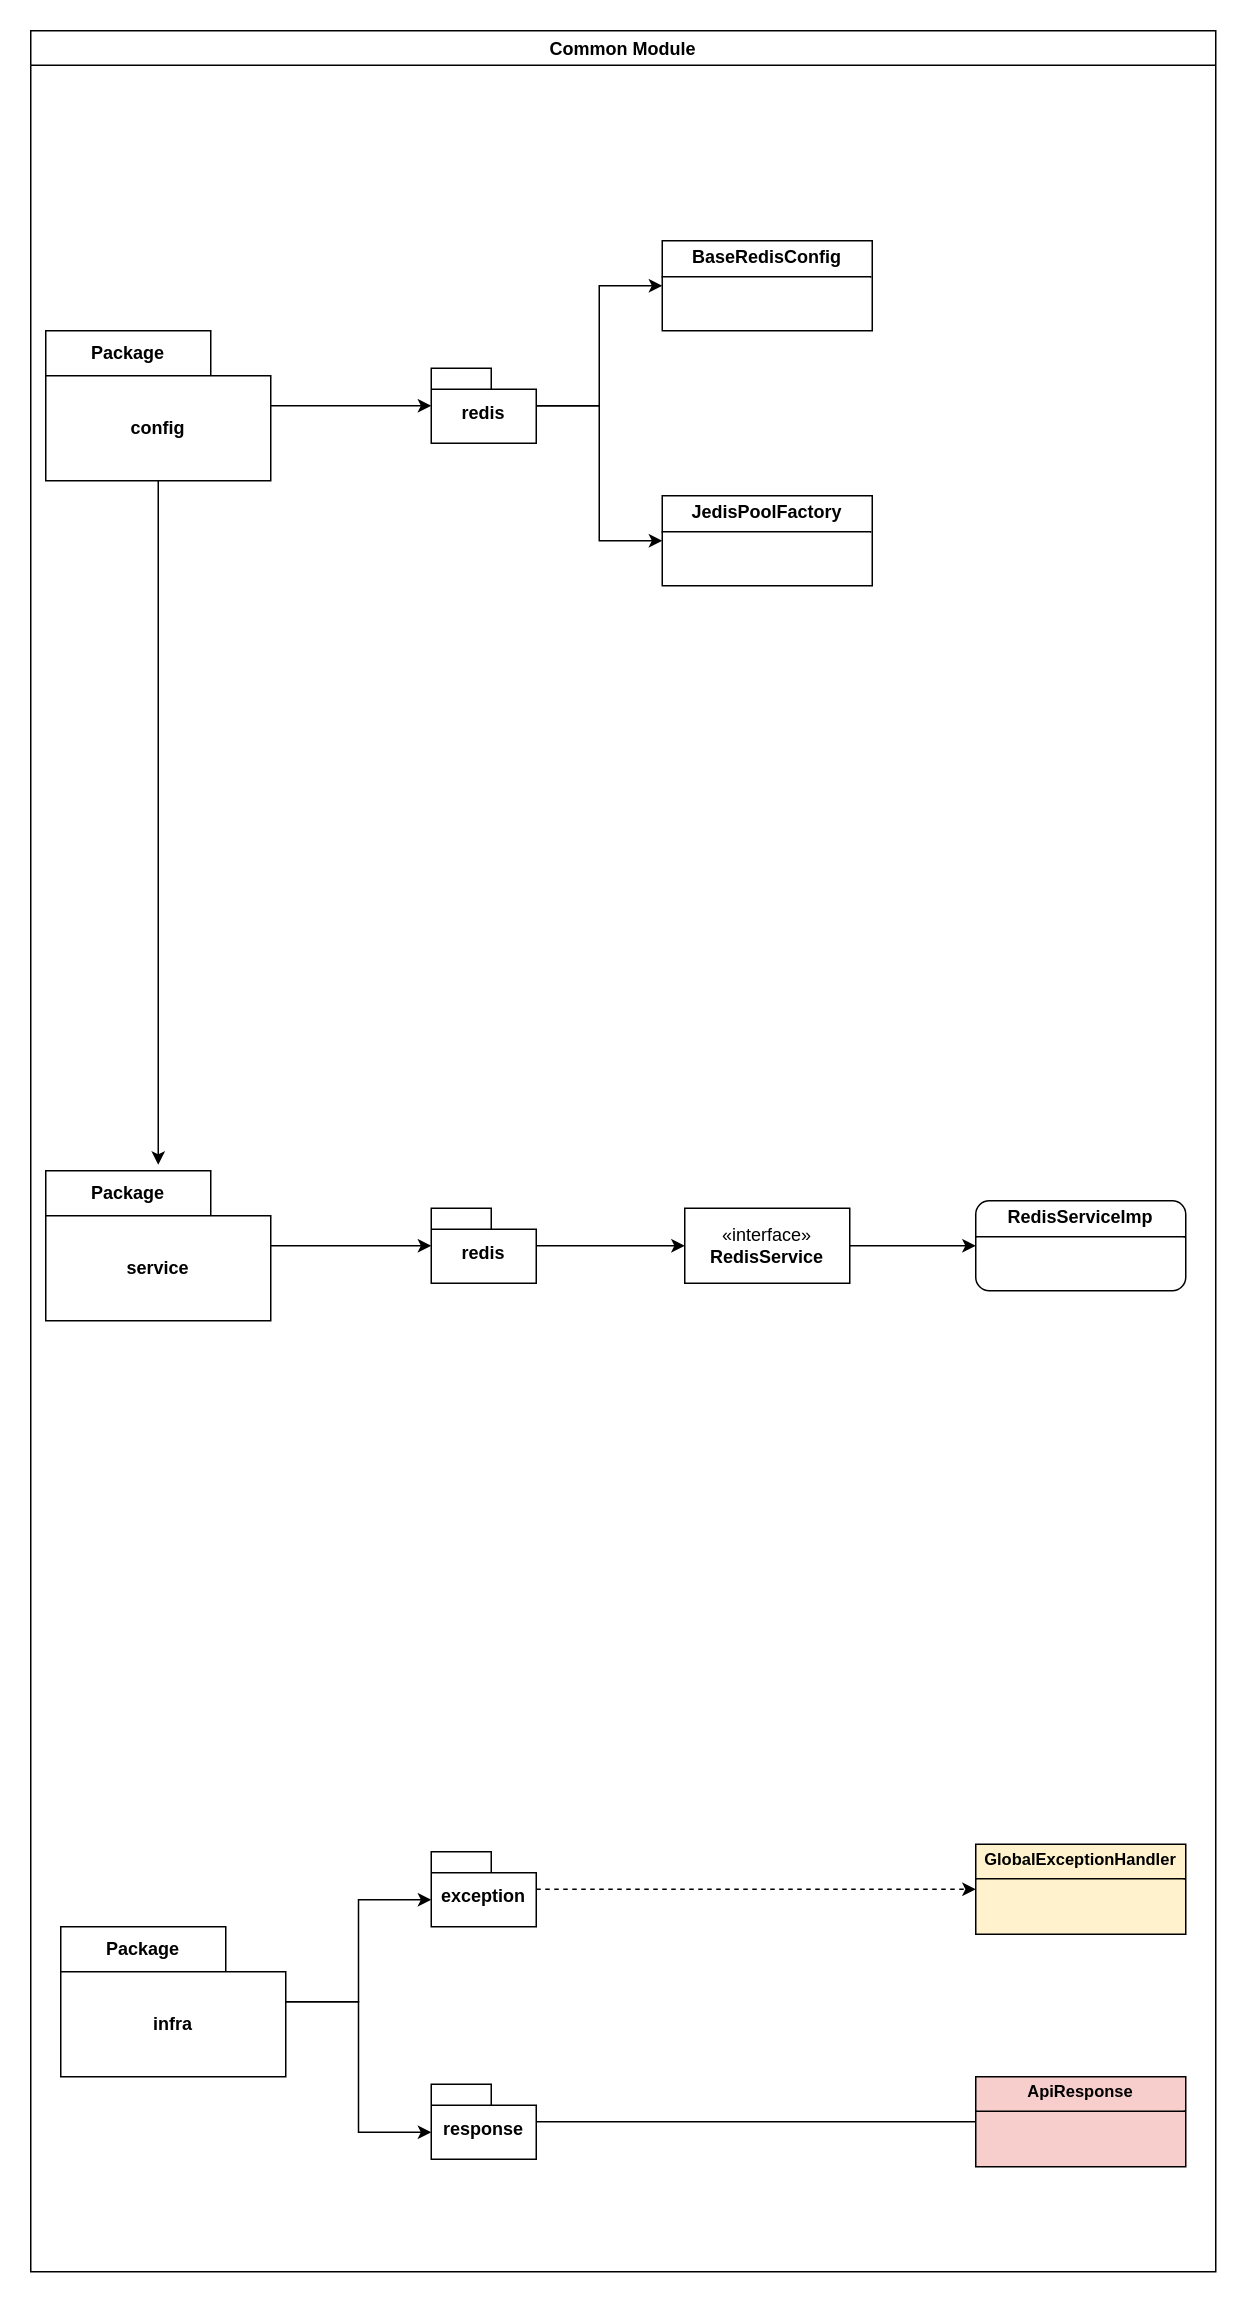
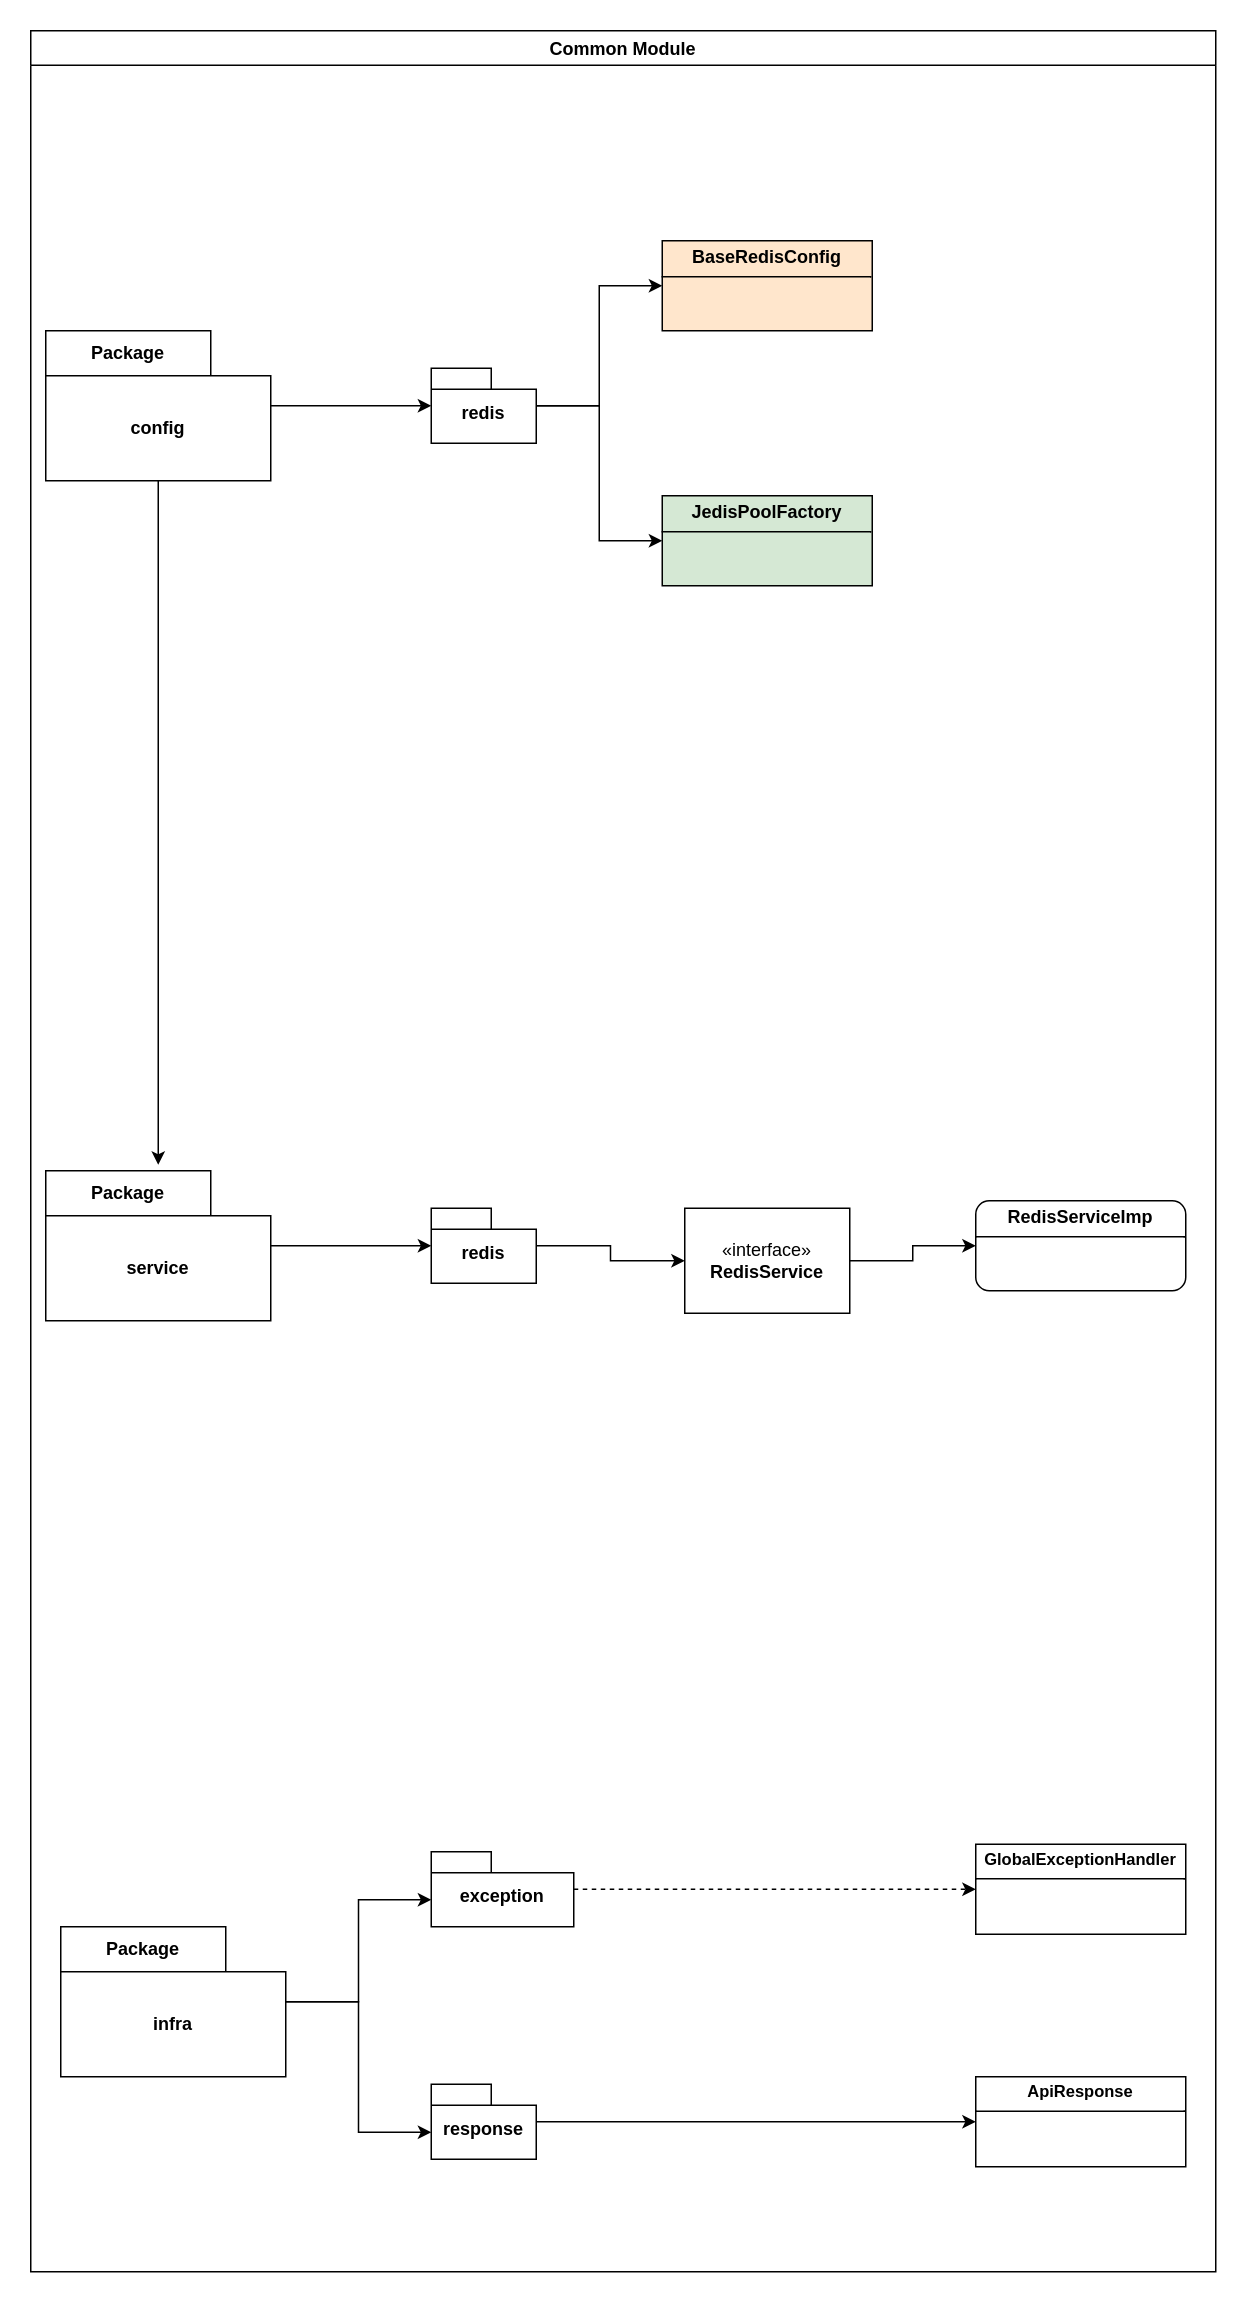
(767, 286) -> (767, 286)
(767, 541) -> (767, 541)
(767, 1246) -> (767, 1261)
(484, 1889) -> (503, 1889)
(1081, 1889) -> (1081, 1889)
(968, 2122) -> (964, 2122)
(1081, 2122) -> (1081, 2122)
